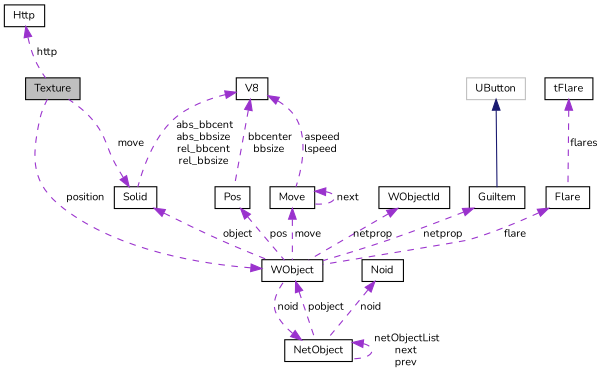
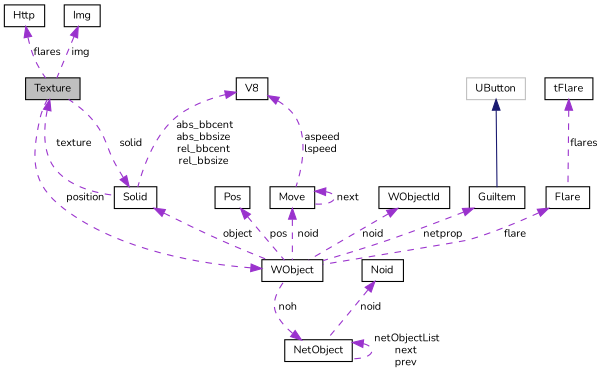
none -> (82, 16)
(46, 52) -> (46, 52)
(130, 143) -> (130, 143)
(241, 149) -> none
none -> (57, 171)
(307, 234) -> (307, 234)
(372, 234) -> (372, 234)
(287, 307) -> (287, 307)
(307, 316) -> none
